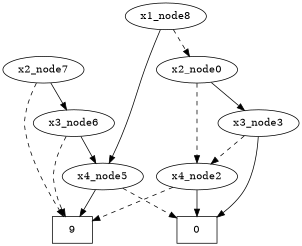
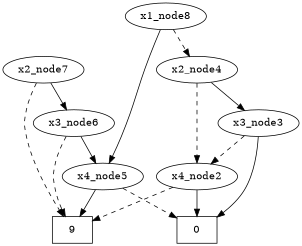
(197, 70) -> (197, 70)
